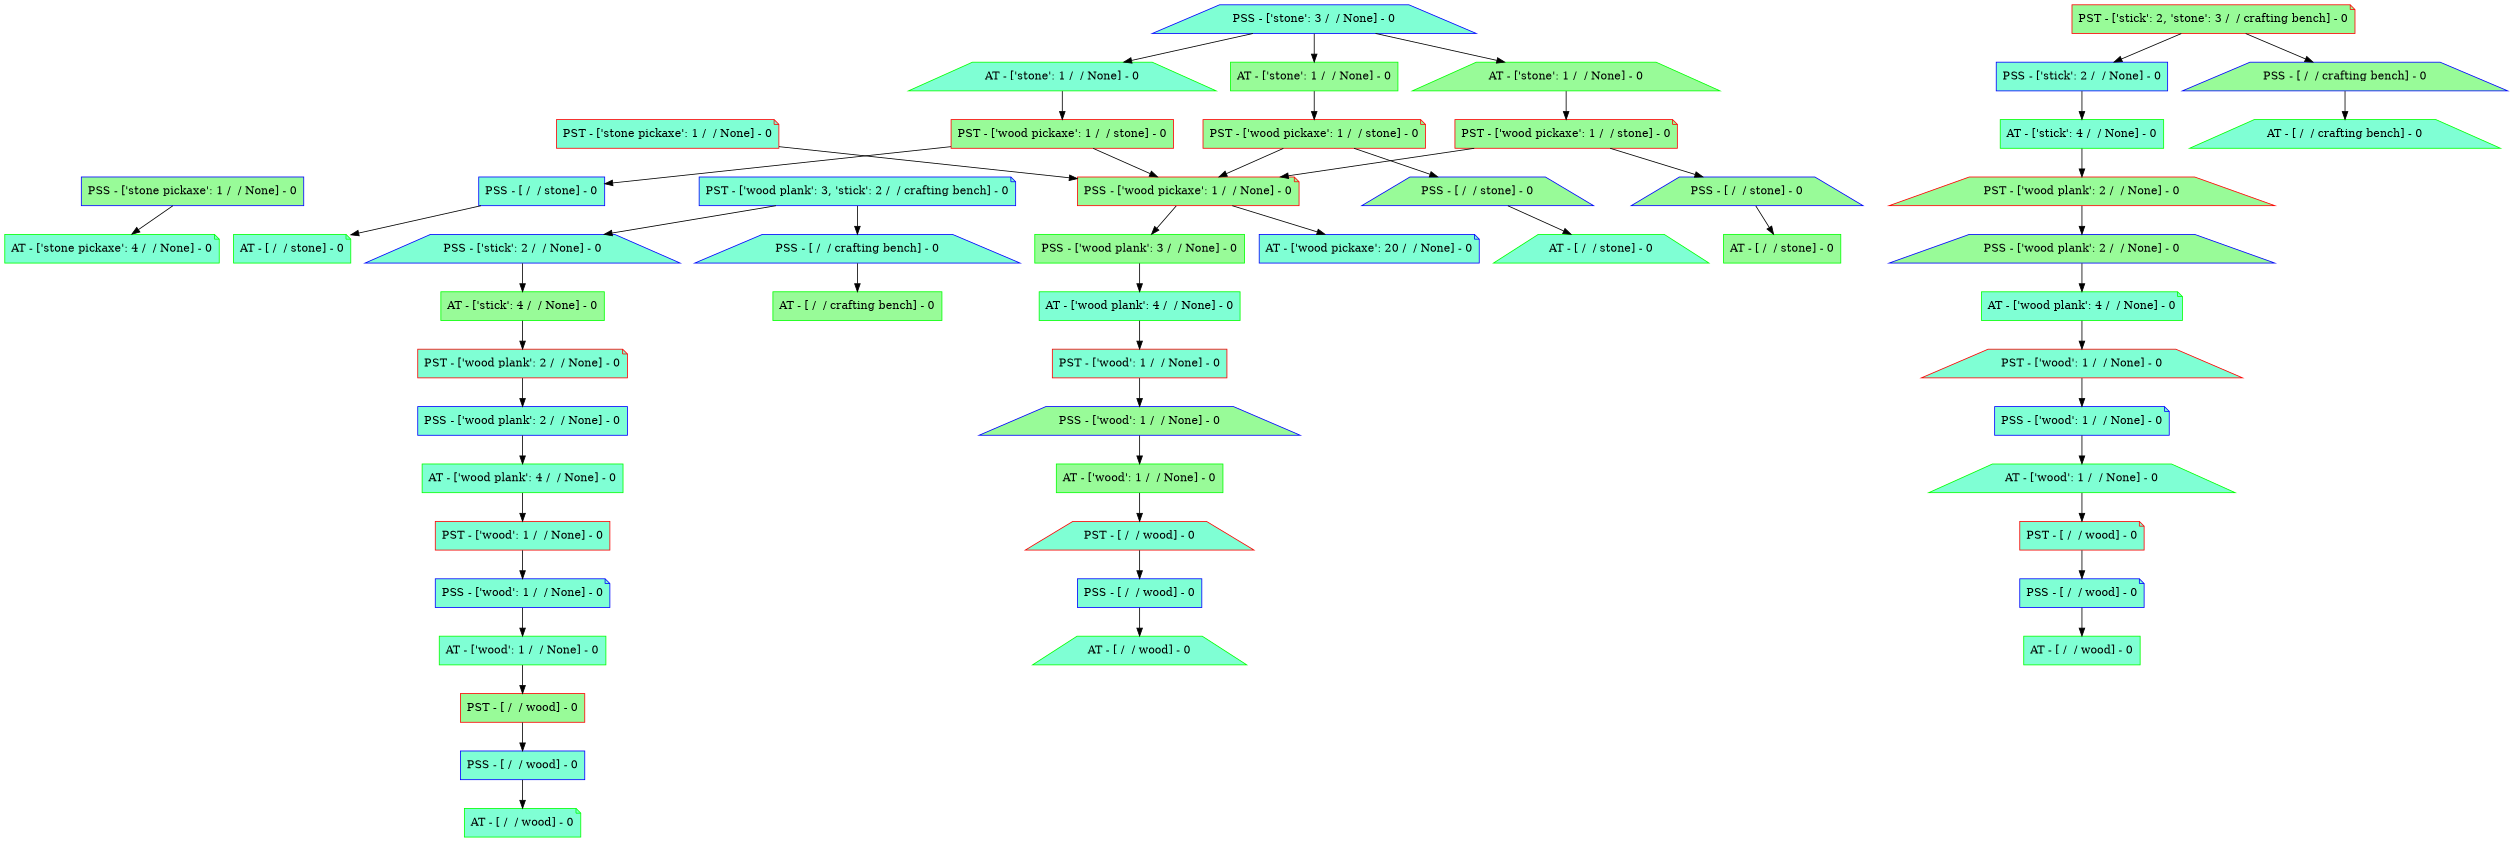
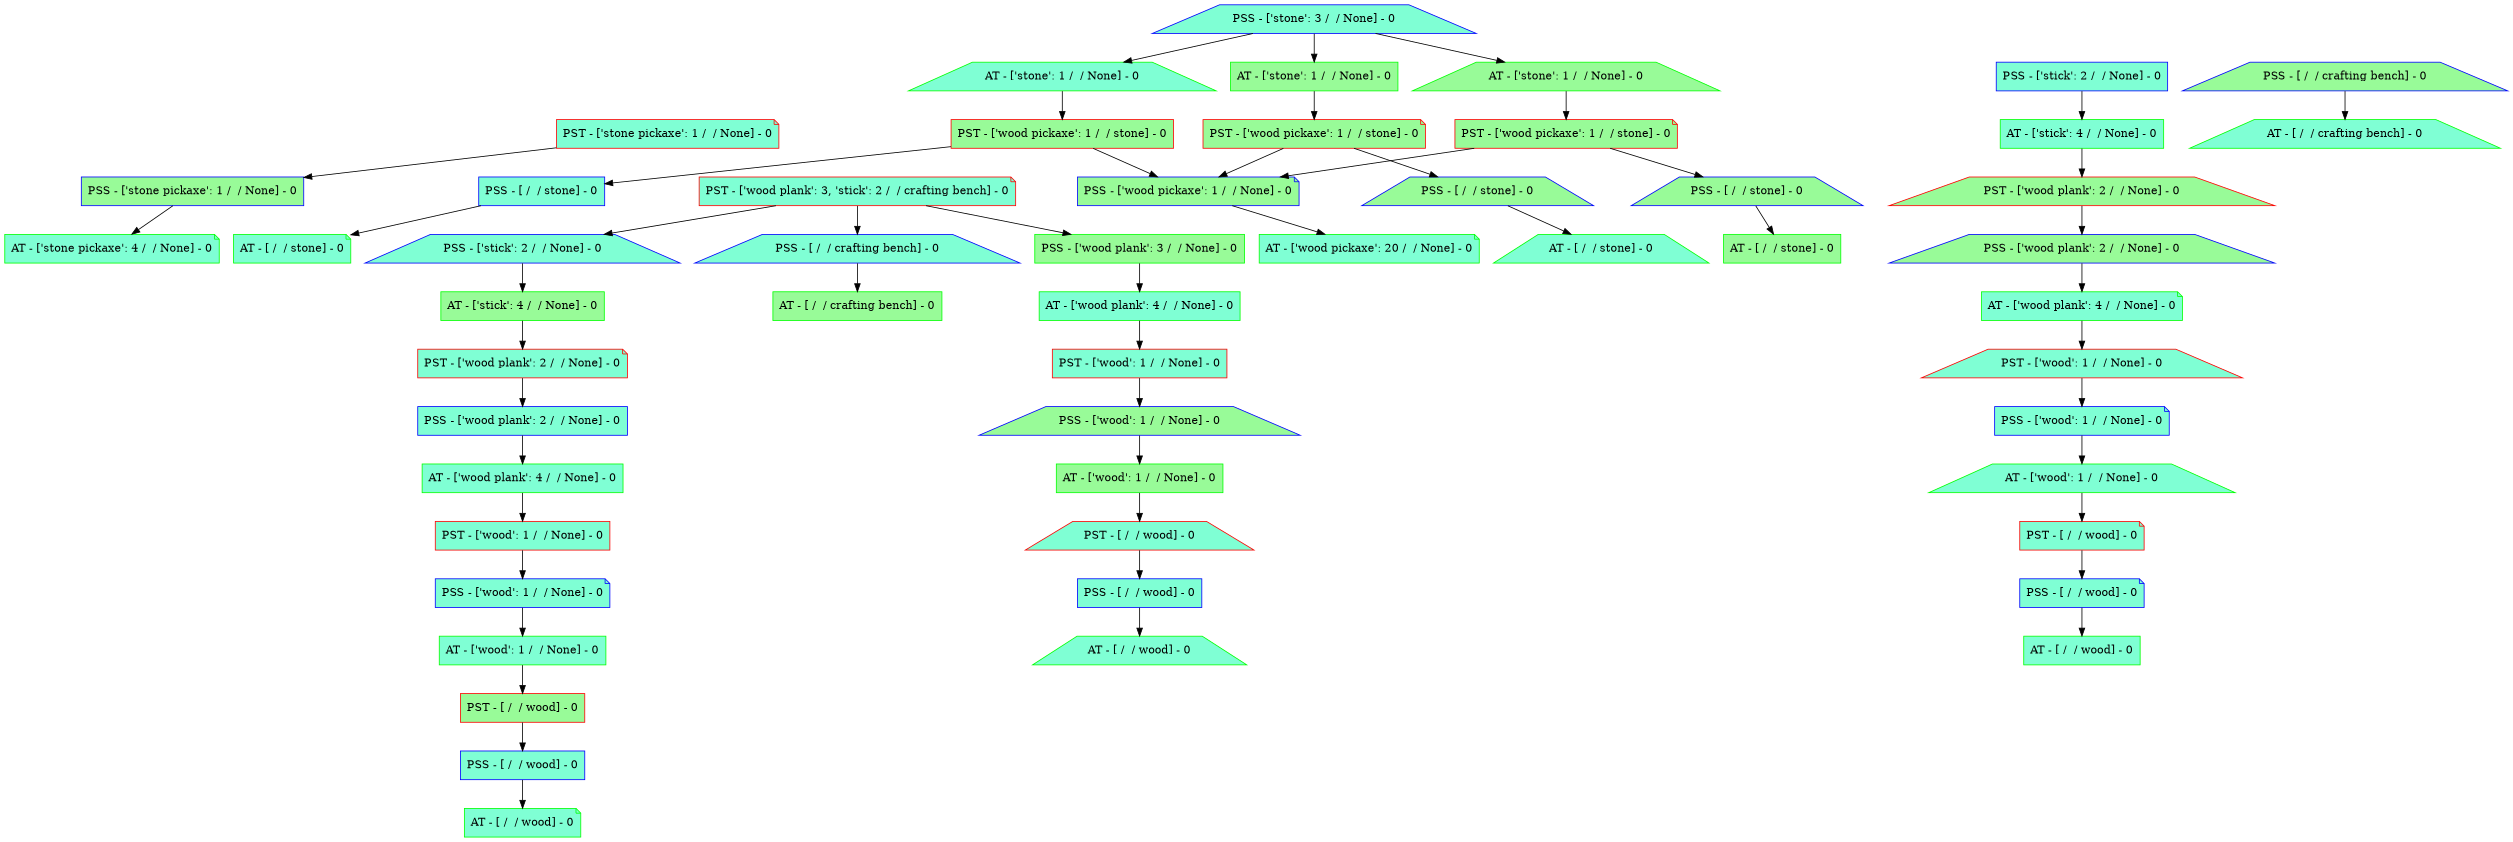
(2213, 19) -> none
(924, 162) -> (434, 162)
(857, 191) -> (857, 191)
(1188, 191) -> (1188, 191)
(1167, 217) -> (995, 219)
(1369, 249) -> (1369, 249)
